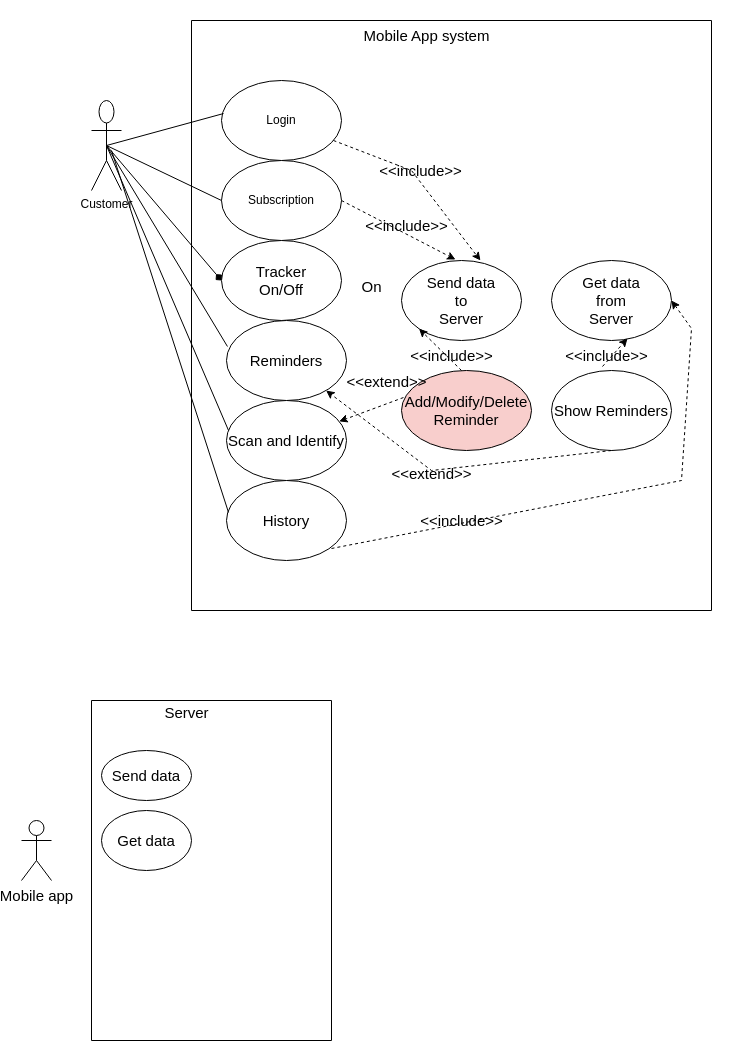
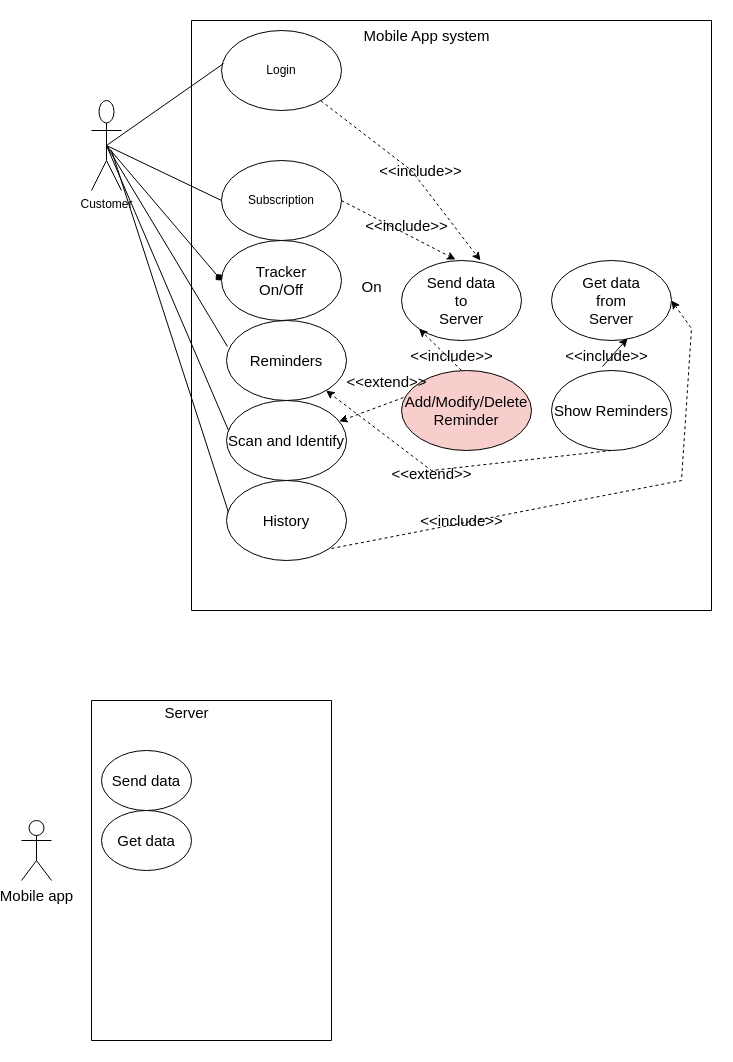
(282, 121) -> (282, 71)
(613, 355) -> (613, 355)
(147, 776) -> (147, 781)
